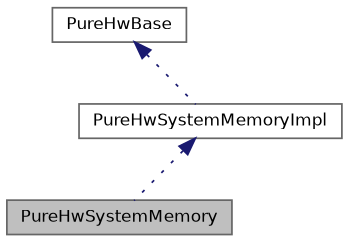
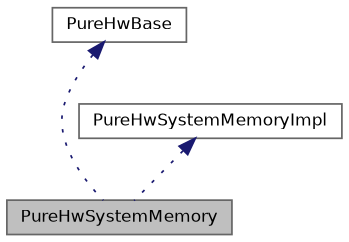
(171, 79) -> (63, 130)
